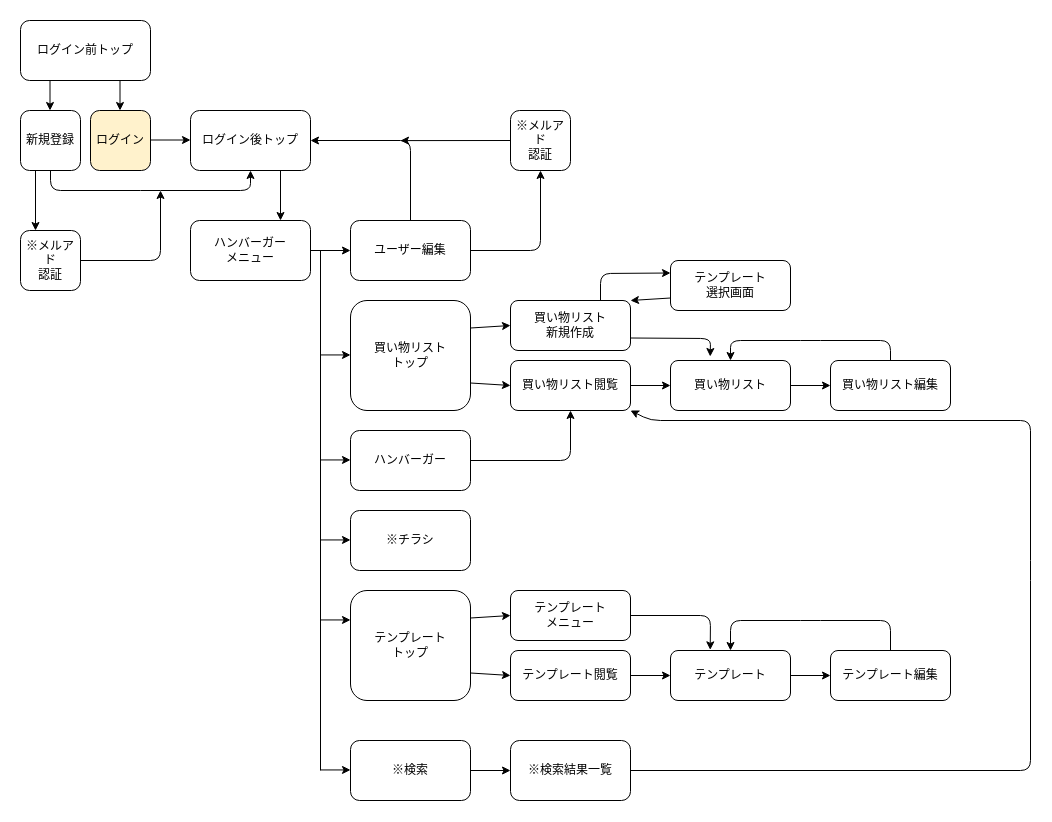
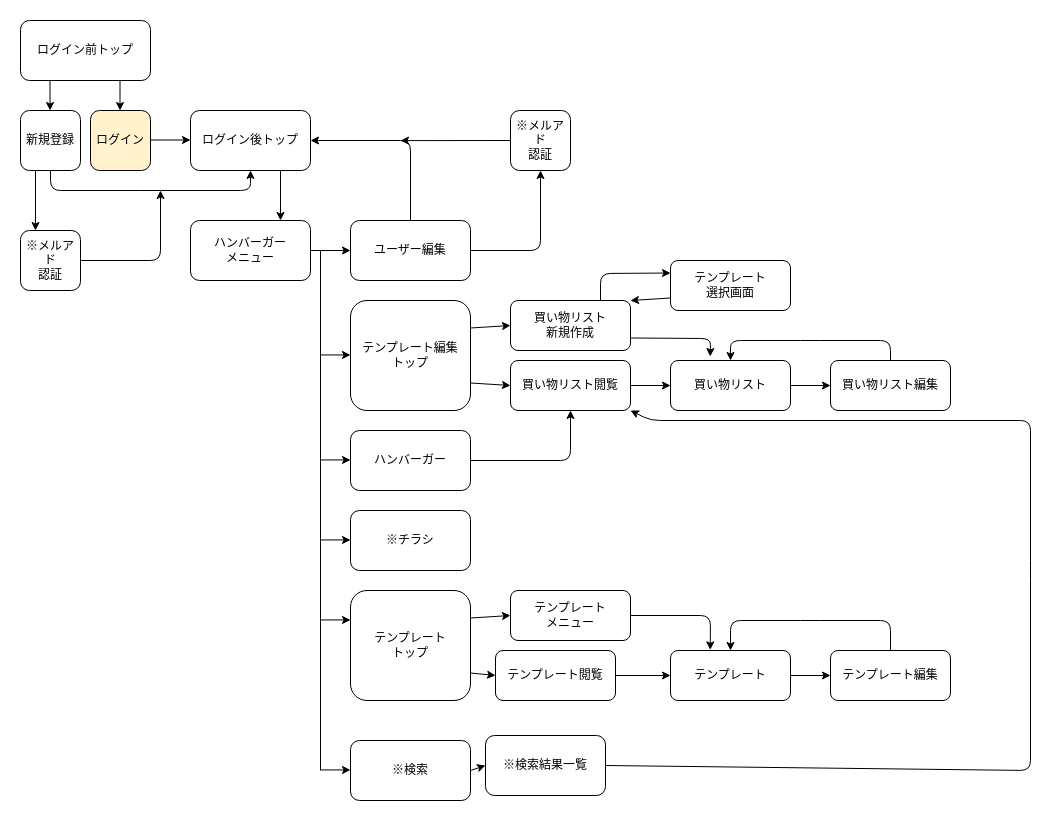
(411, 356) -> (411, 356)
(571, 676) -> (556, 676)
(571, 771) -> (546, 766)
